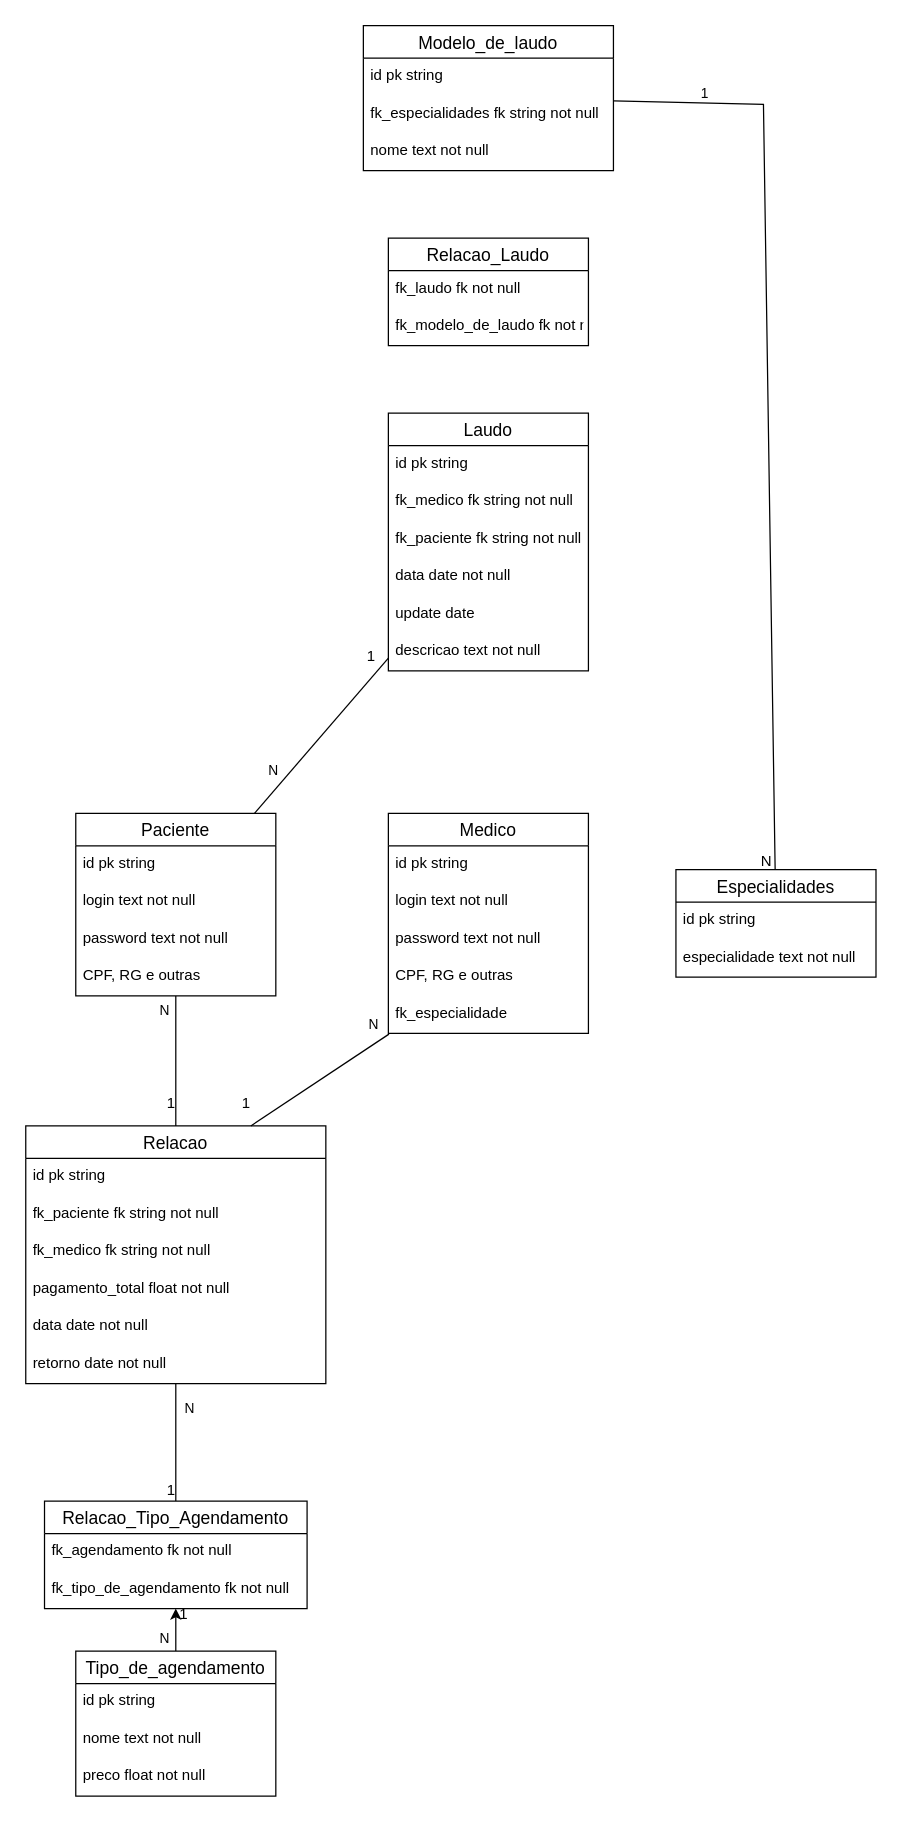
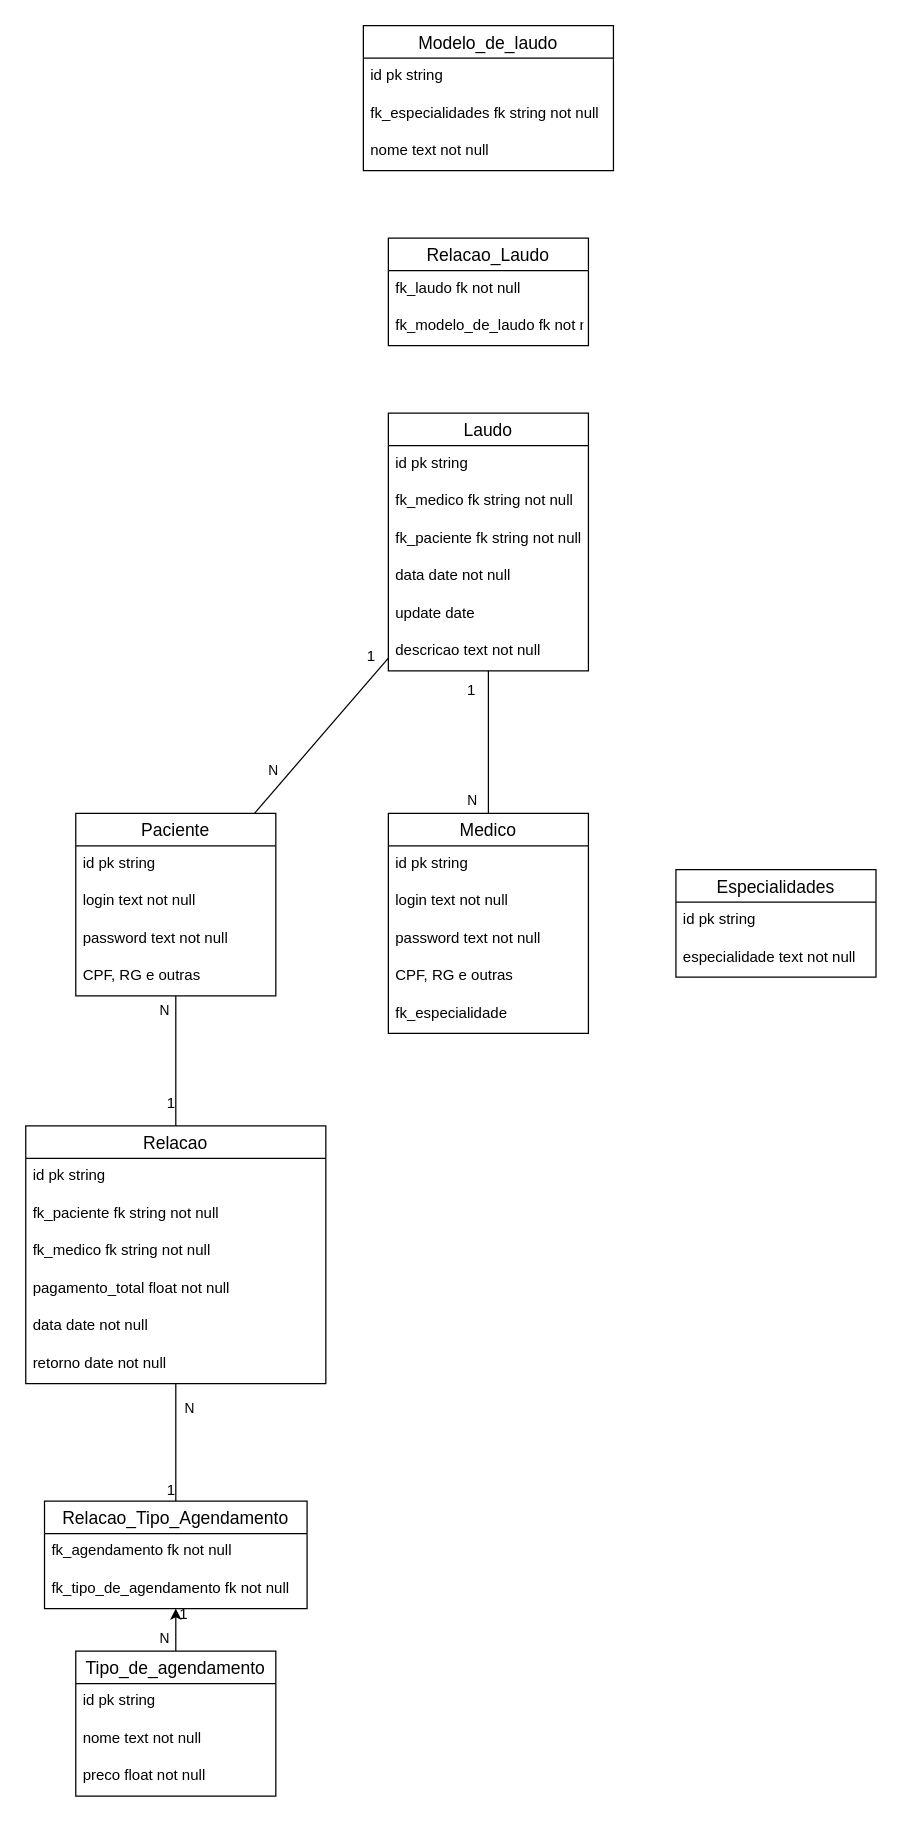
(768, 412) -> none
none -> (488, 743)
(319, 1080) -> none
